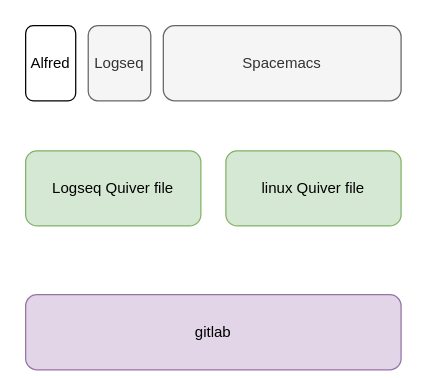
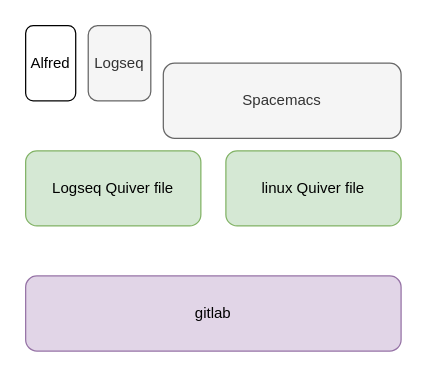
(282, 63) -> (282, 101)
(213, 332) -> (213, 313)
